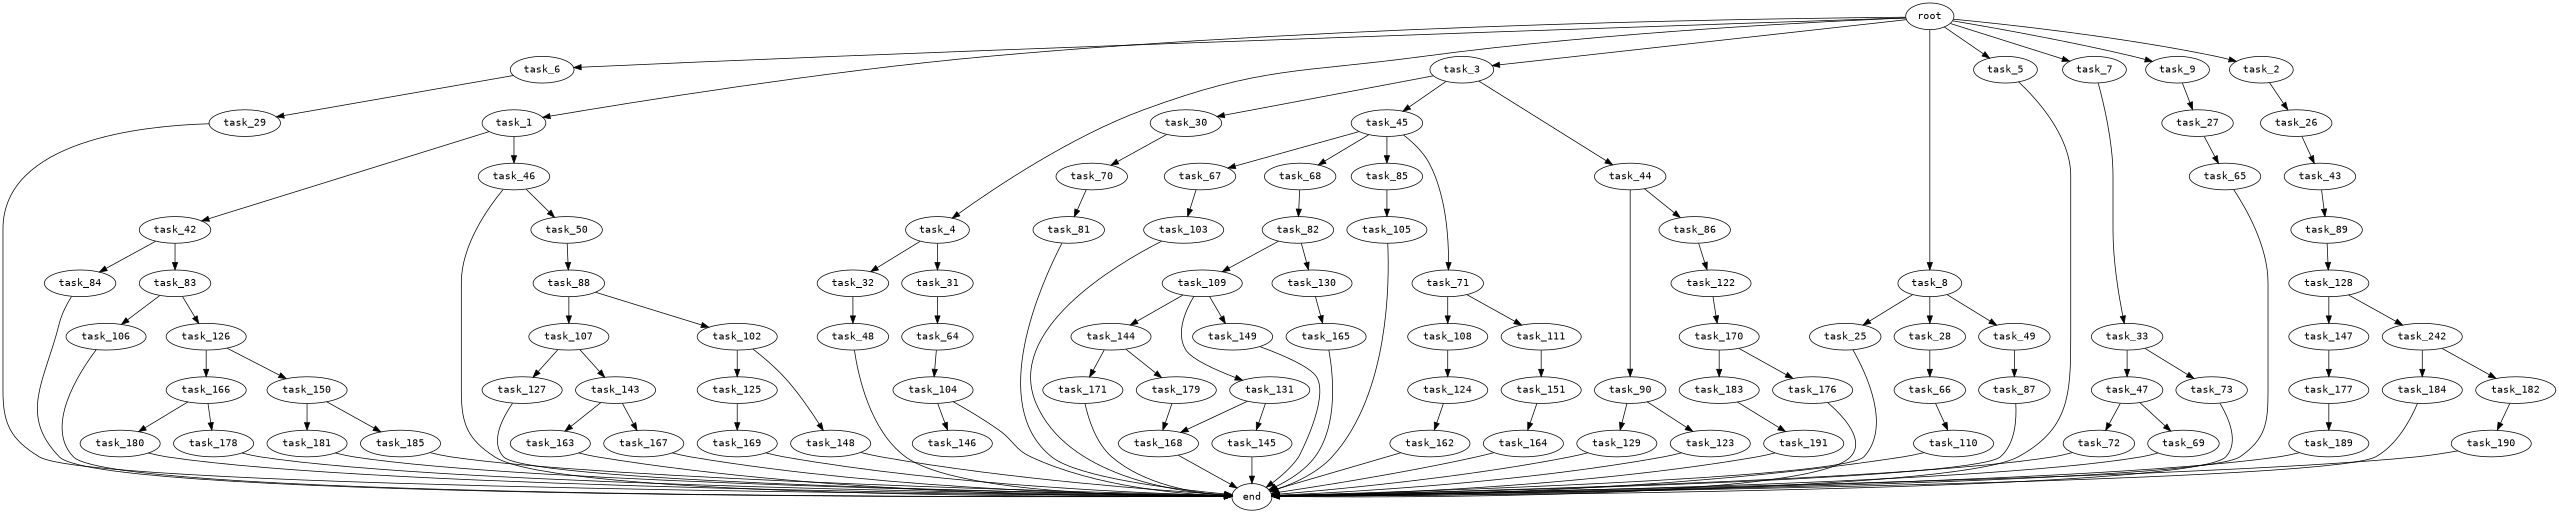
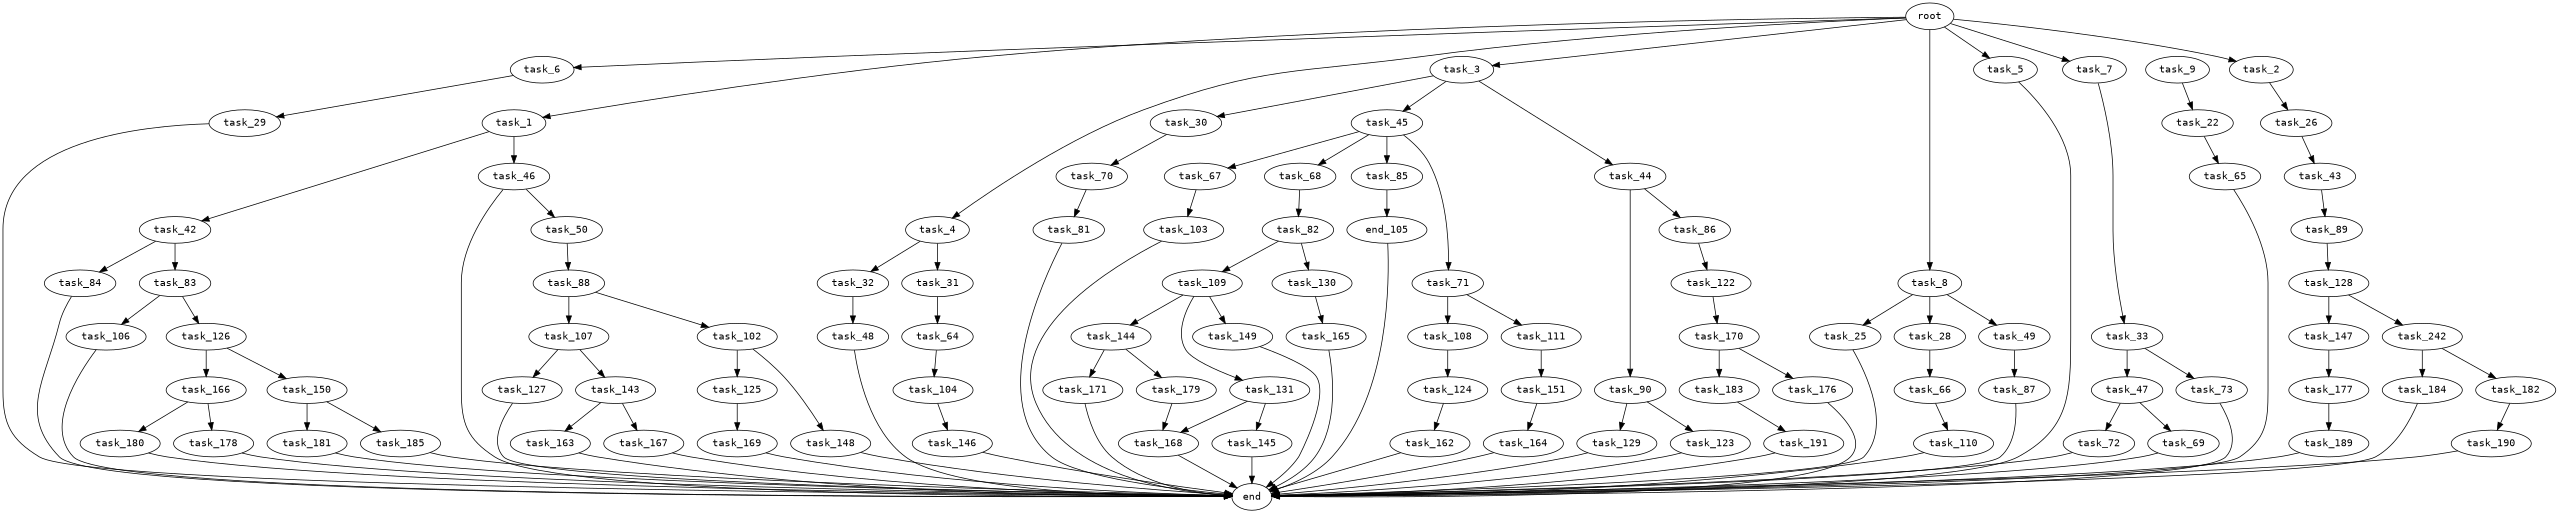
(2049, 38) -> none
(2198, 123) -> (2198, 123)
(1387, 230) -> (1387, 230)
(1079, 474) -> (1061, 468)
